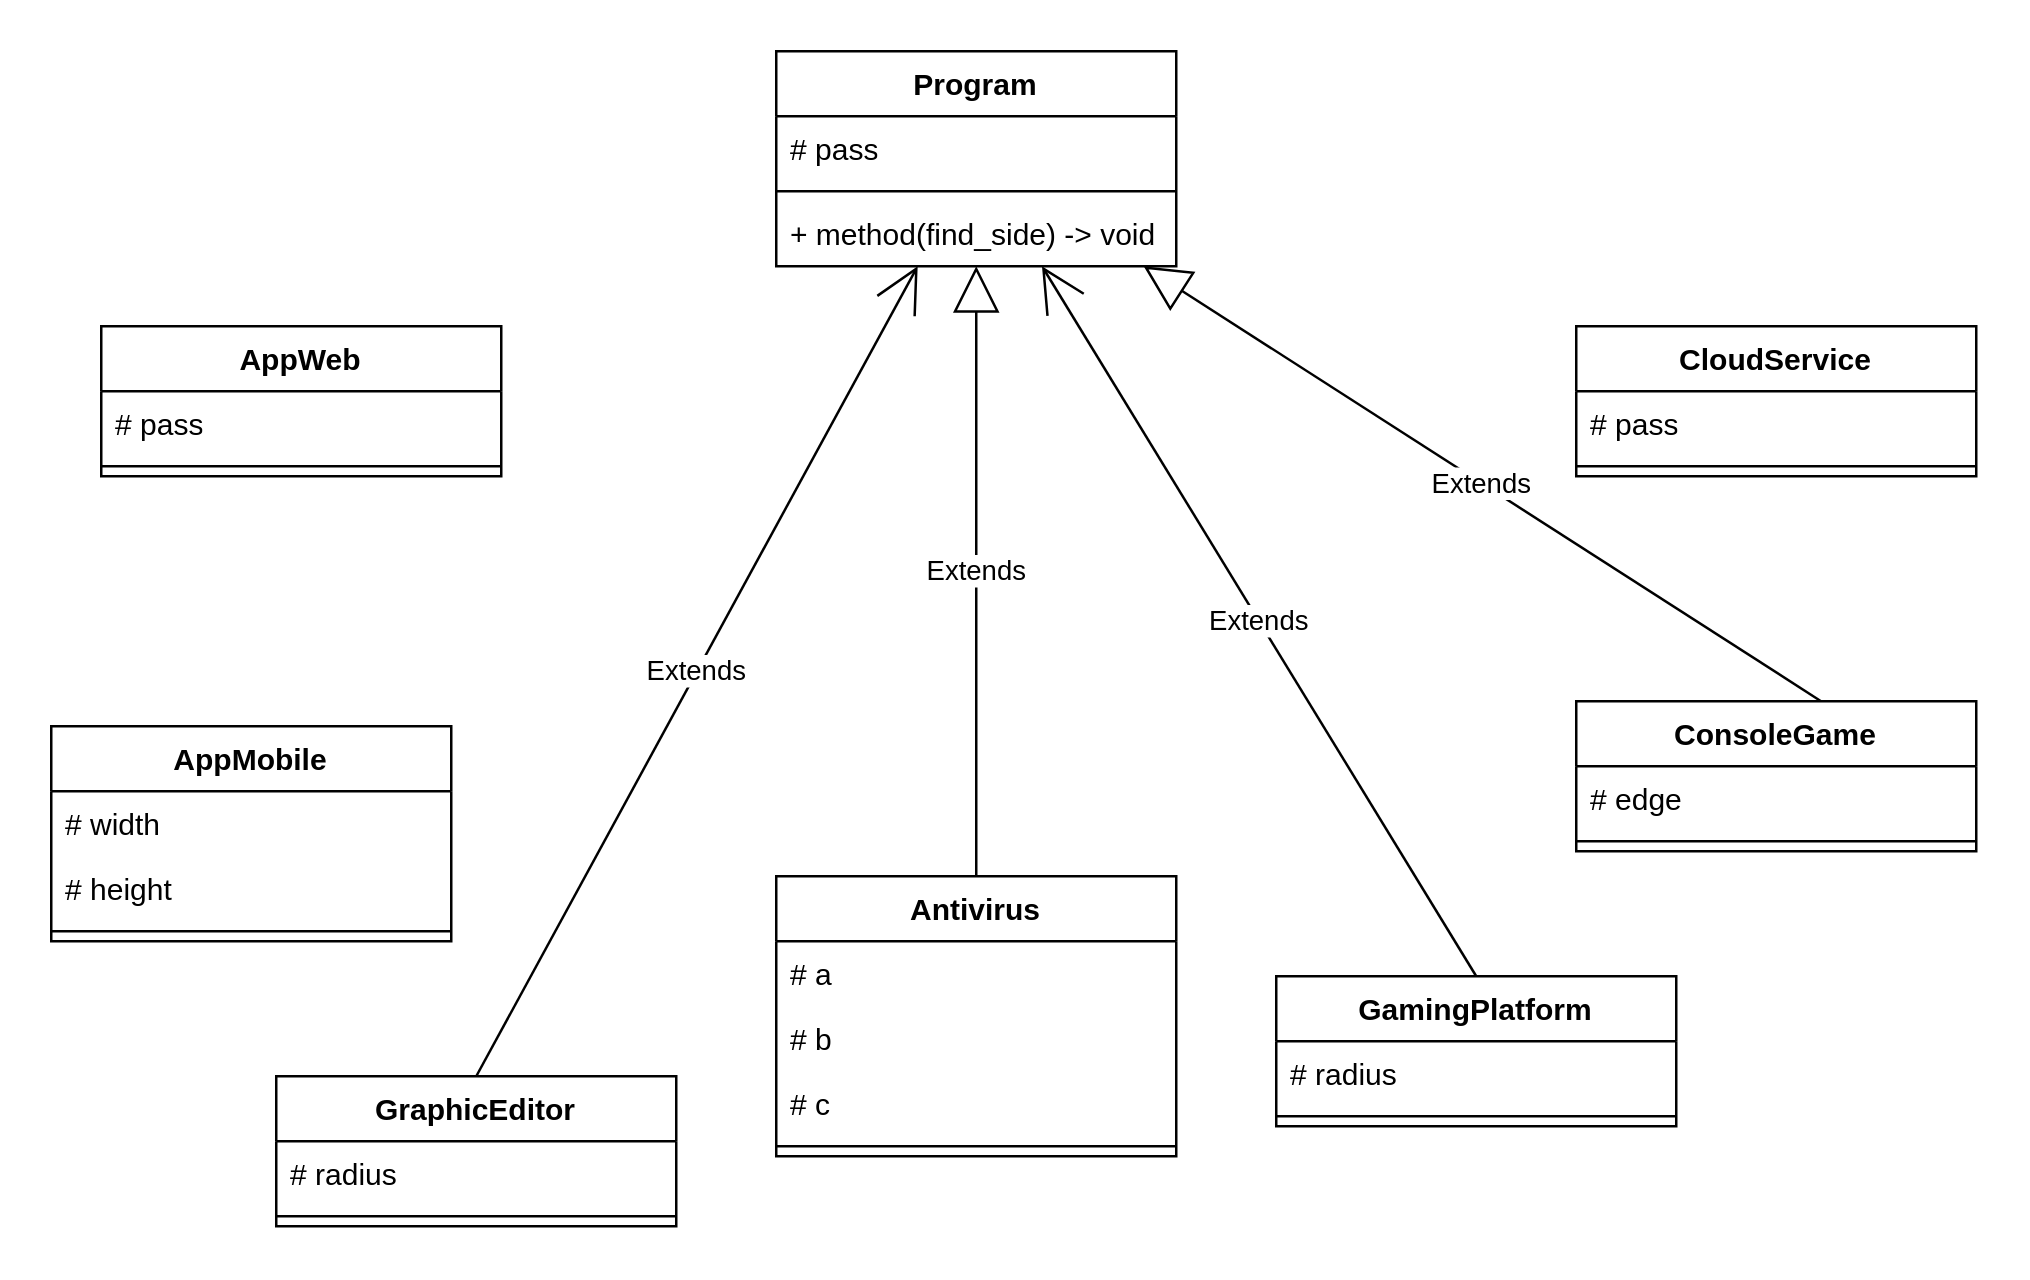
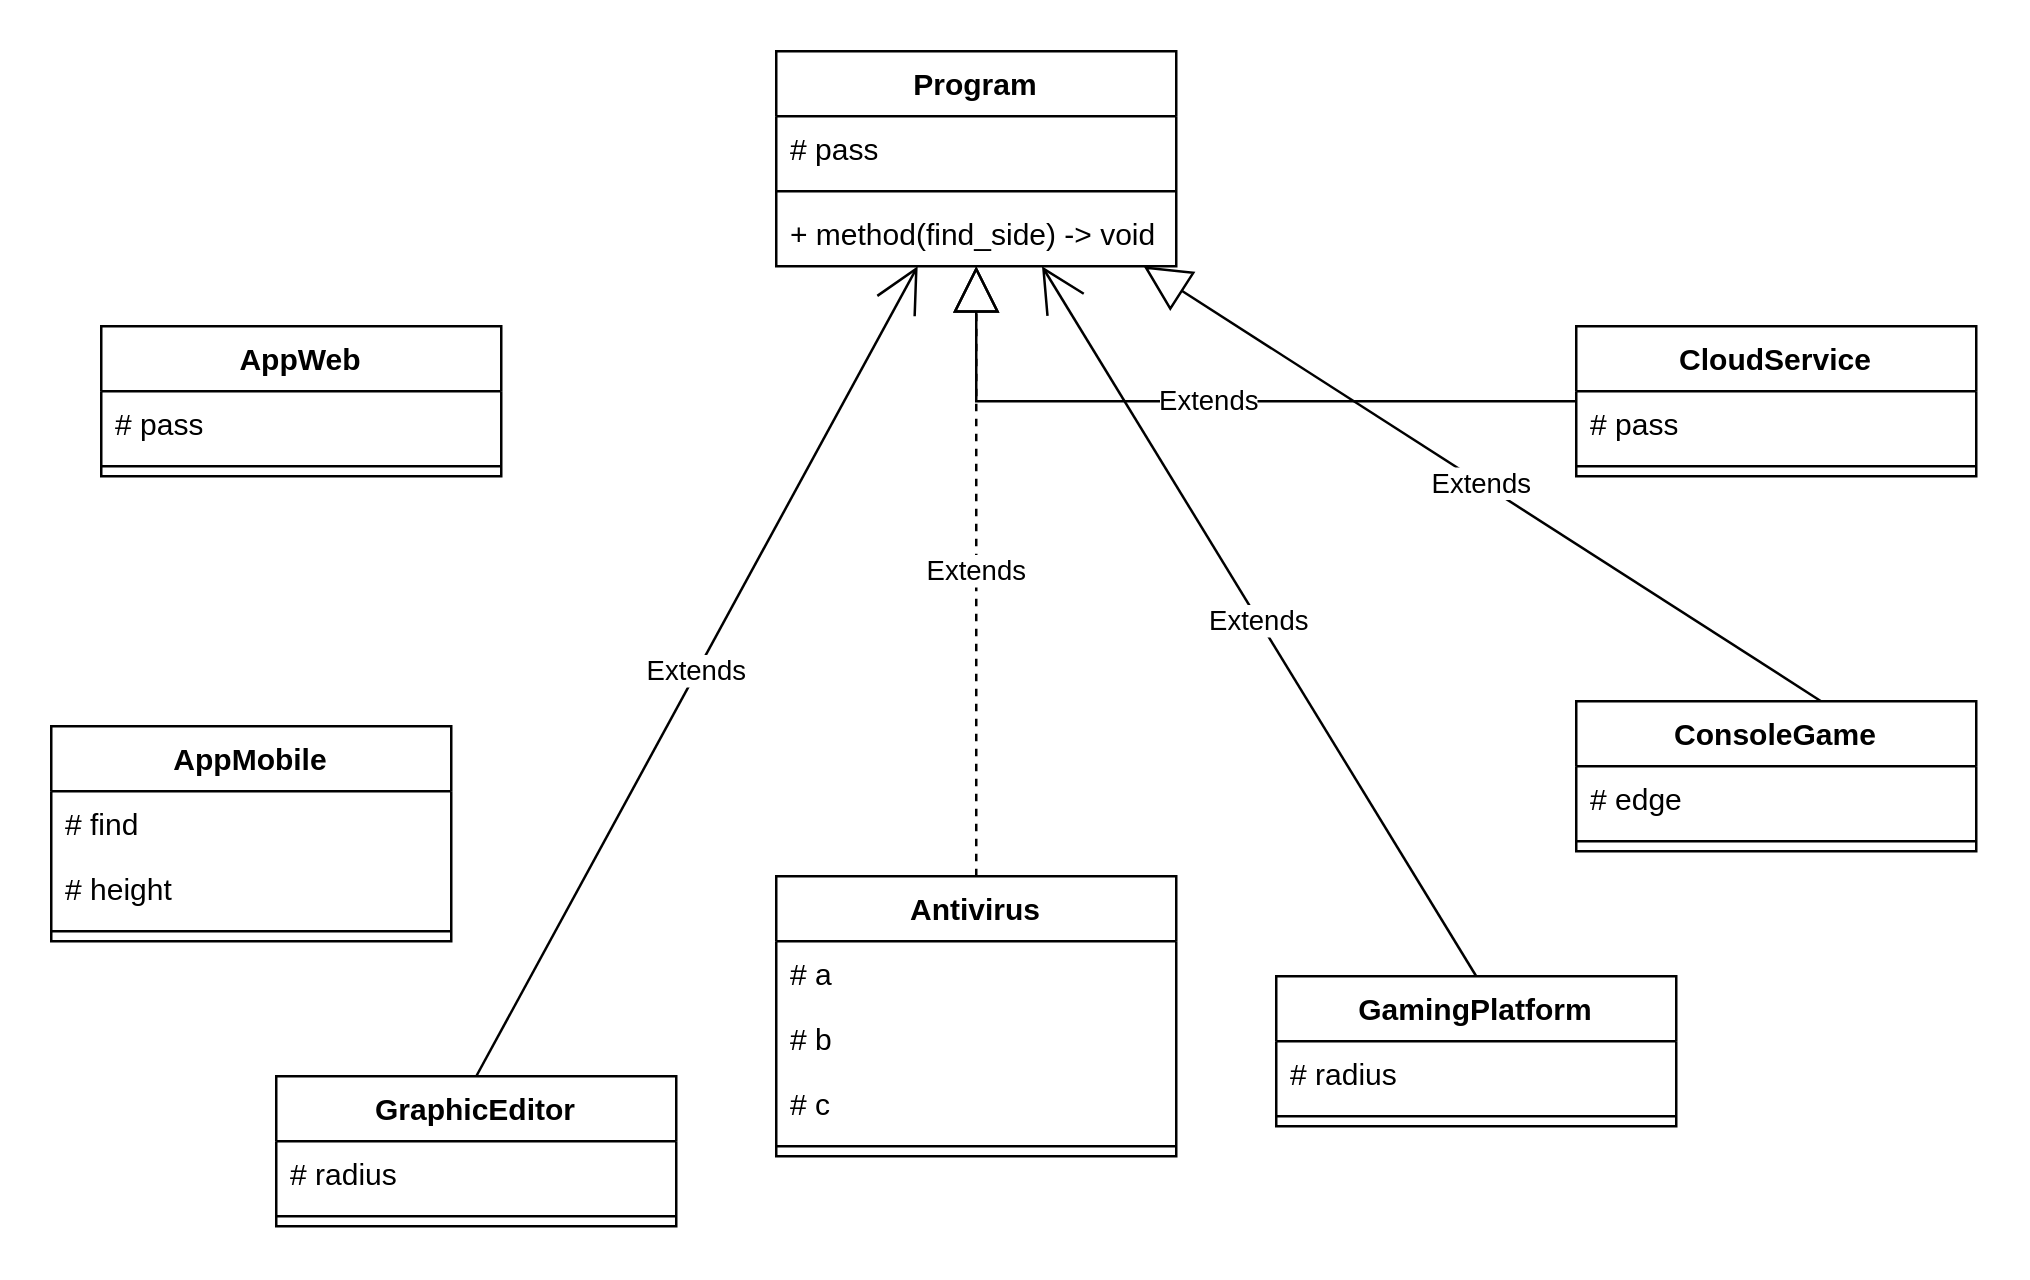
none -> (1238, 401)
(976, 730) -> (976, 730)
(117, 827) -> (109, 827)
